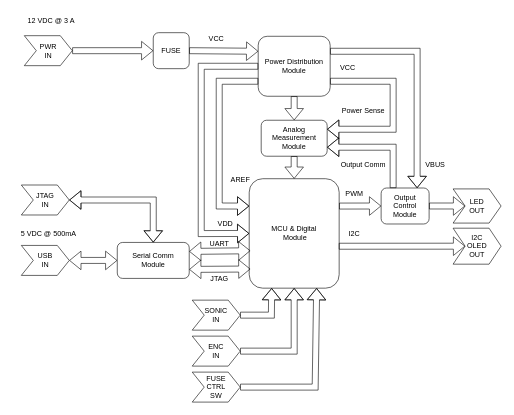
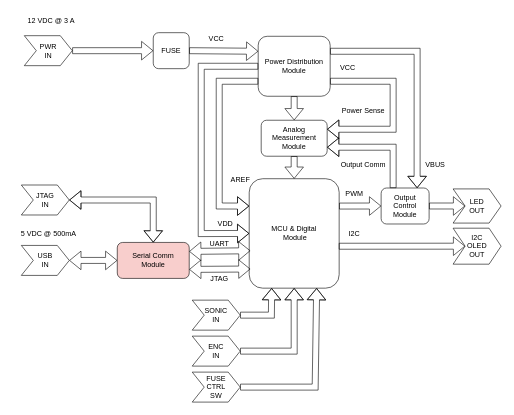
(153, 261) -> (153, 261)
